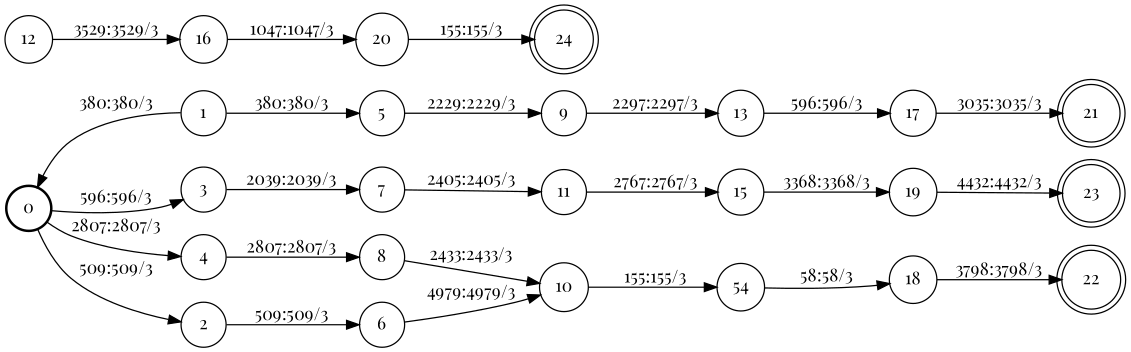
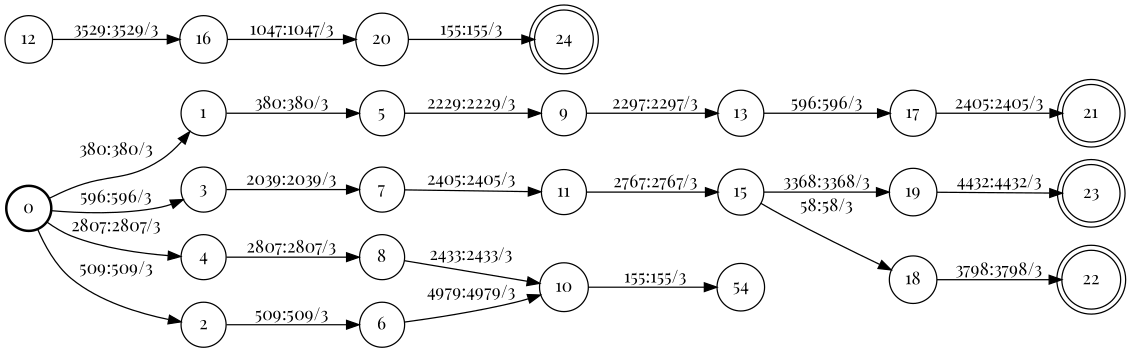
(999, 104) -> (999, 104)
(102, 125) -> (119, 176)
(821, 288) -> (820, 235)
